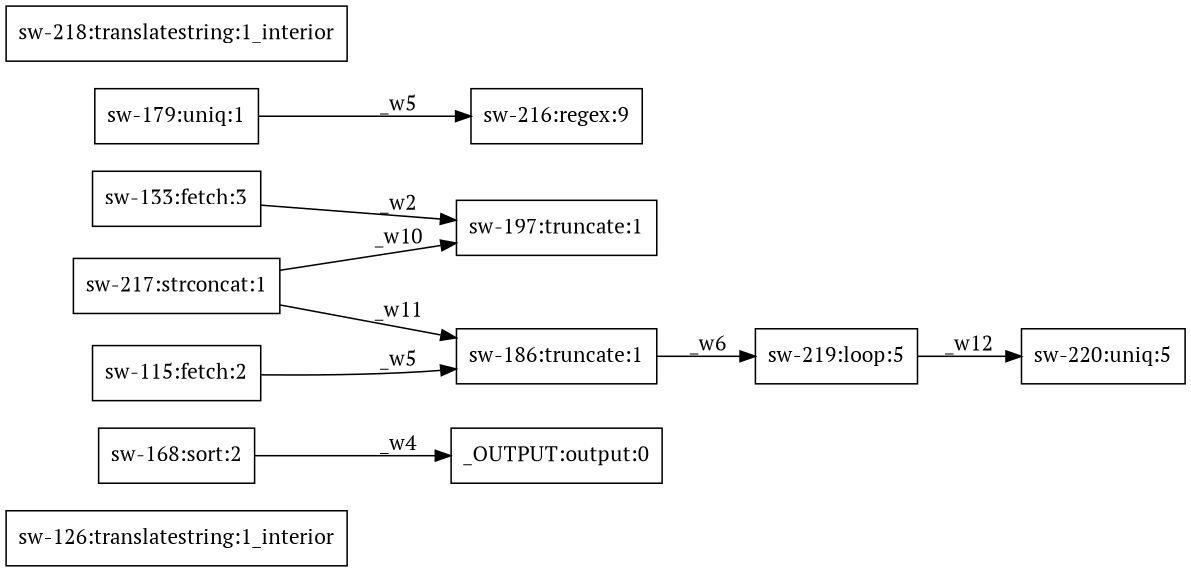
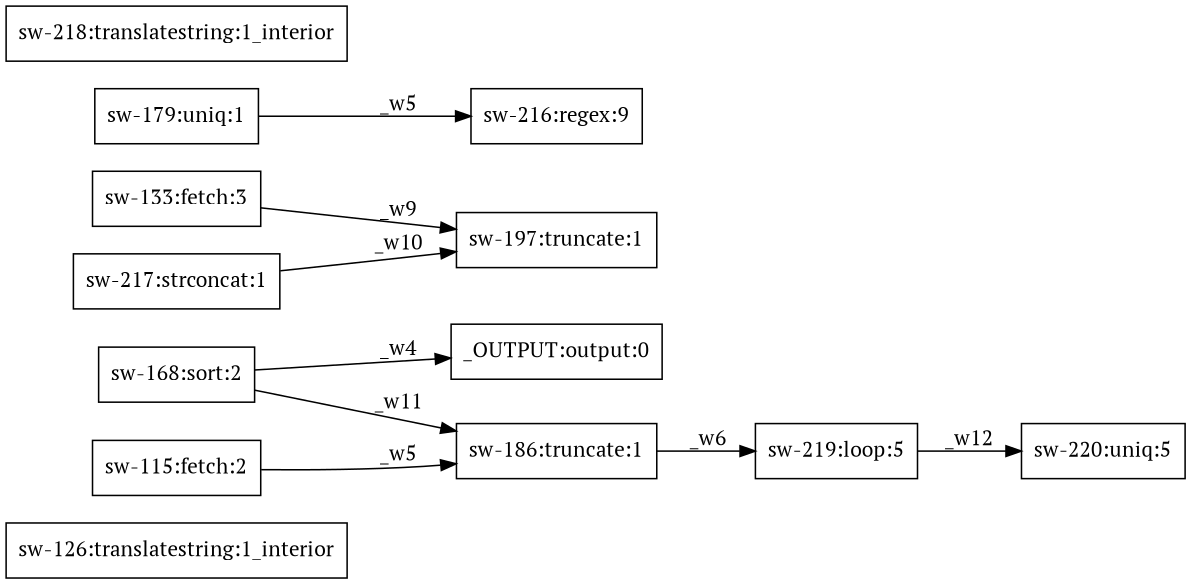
(399, 204) -> (399, 210)
(360, 320) -> (348, 409)
